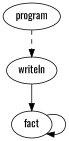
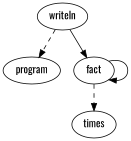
(32, 40) -> (49, 40)
none -> (94, 124)
